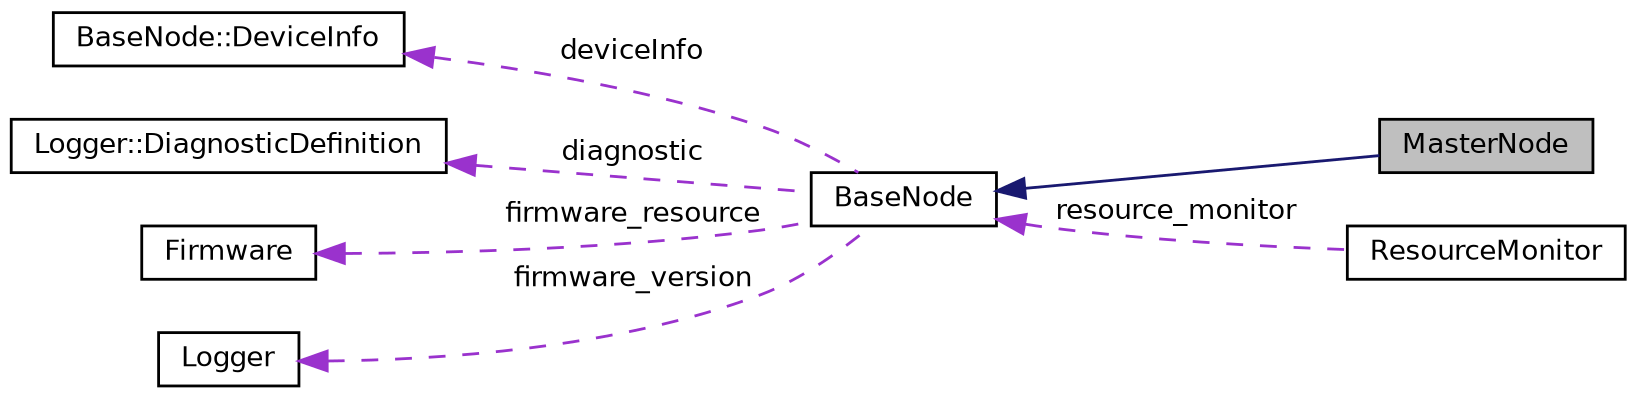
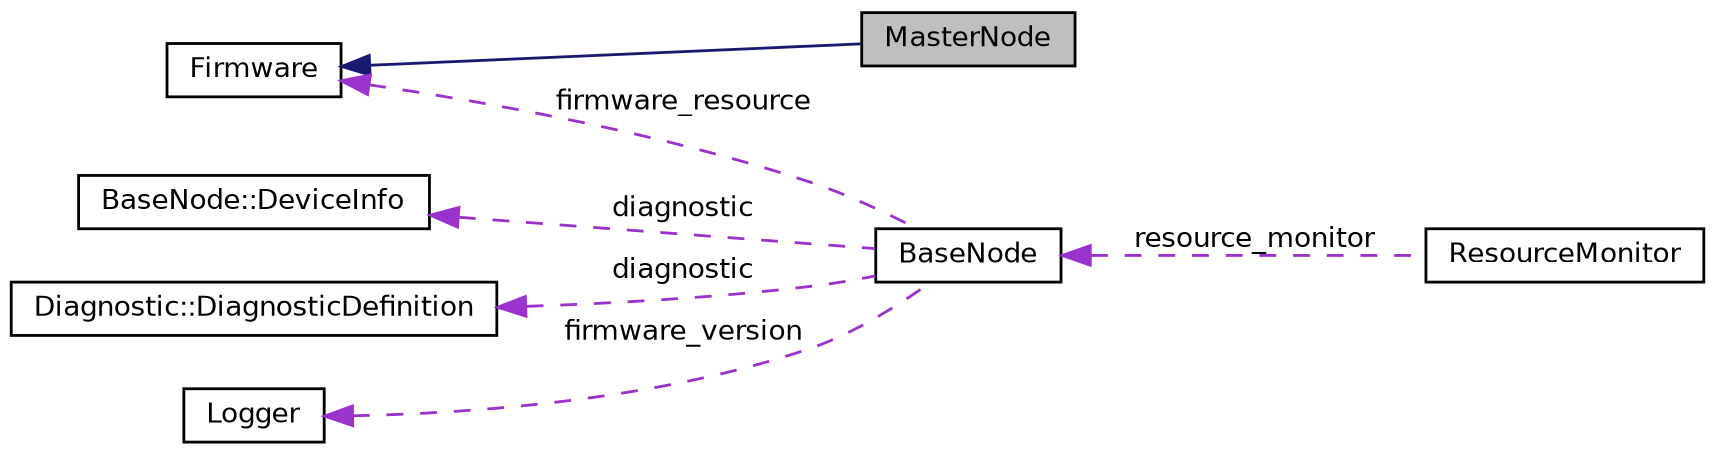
(629, 52) -> (679, 209)
(229, 146) -> (254, 309)
(1202, 172) -> (616, 55)
